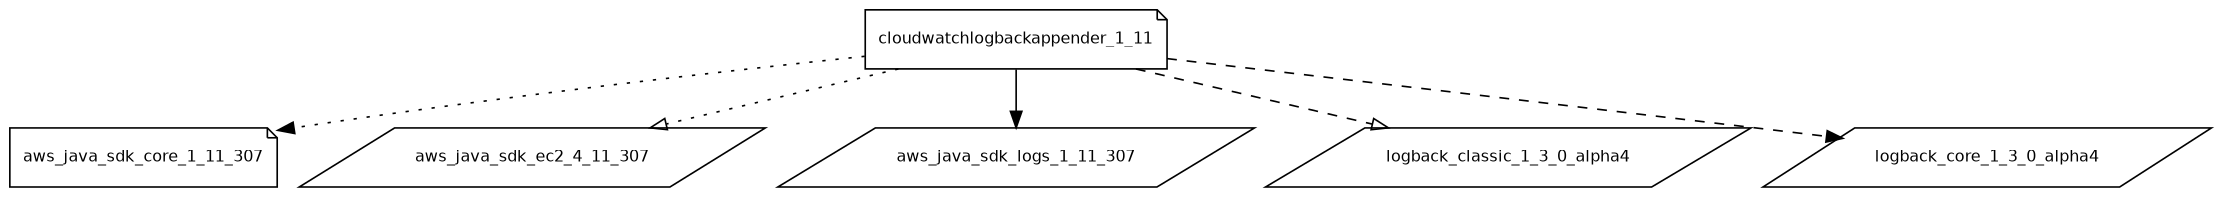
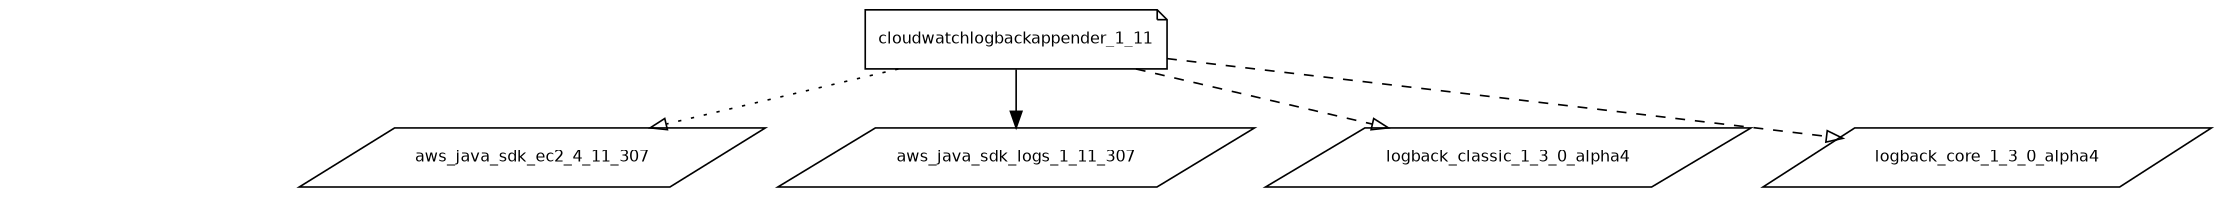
(1497, 97) -> (1497, 97)
(144, 157) -> none
